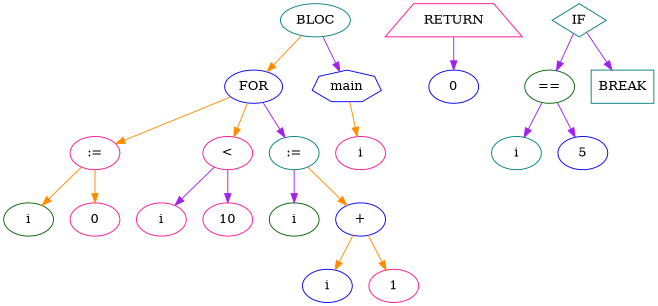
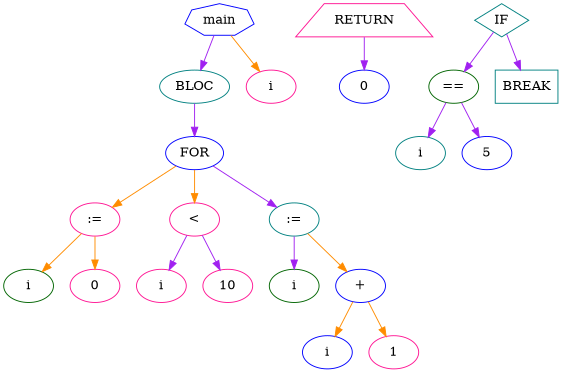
(288, 50) -> (195, 115)
(329, 50) -> (209, 48)
